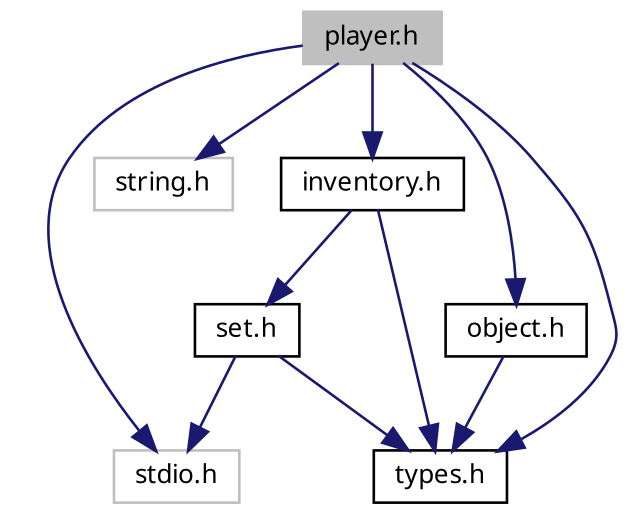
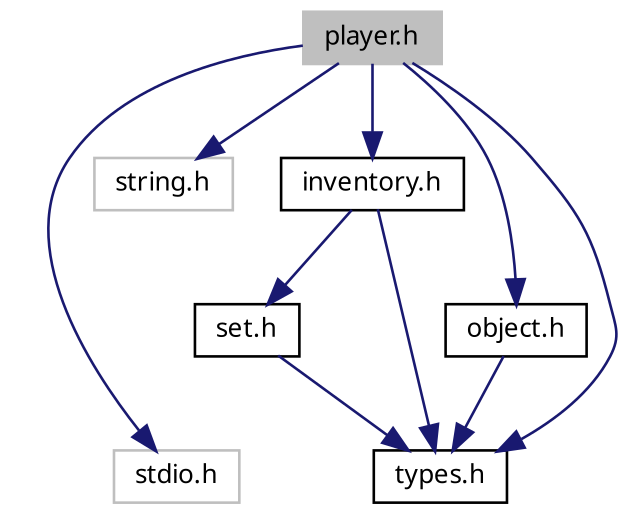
(218, 392) -> none
